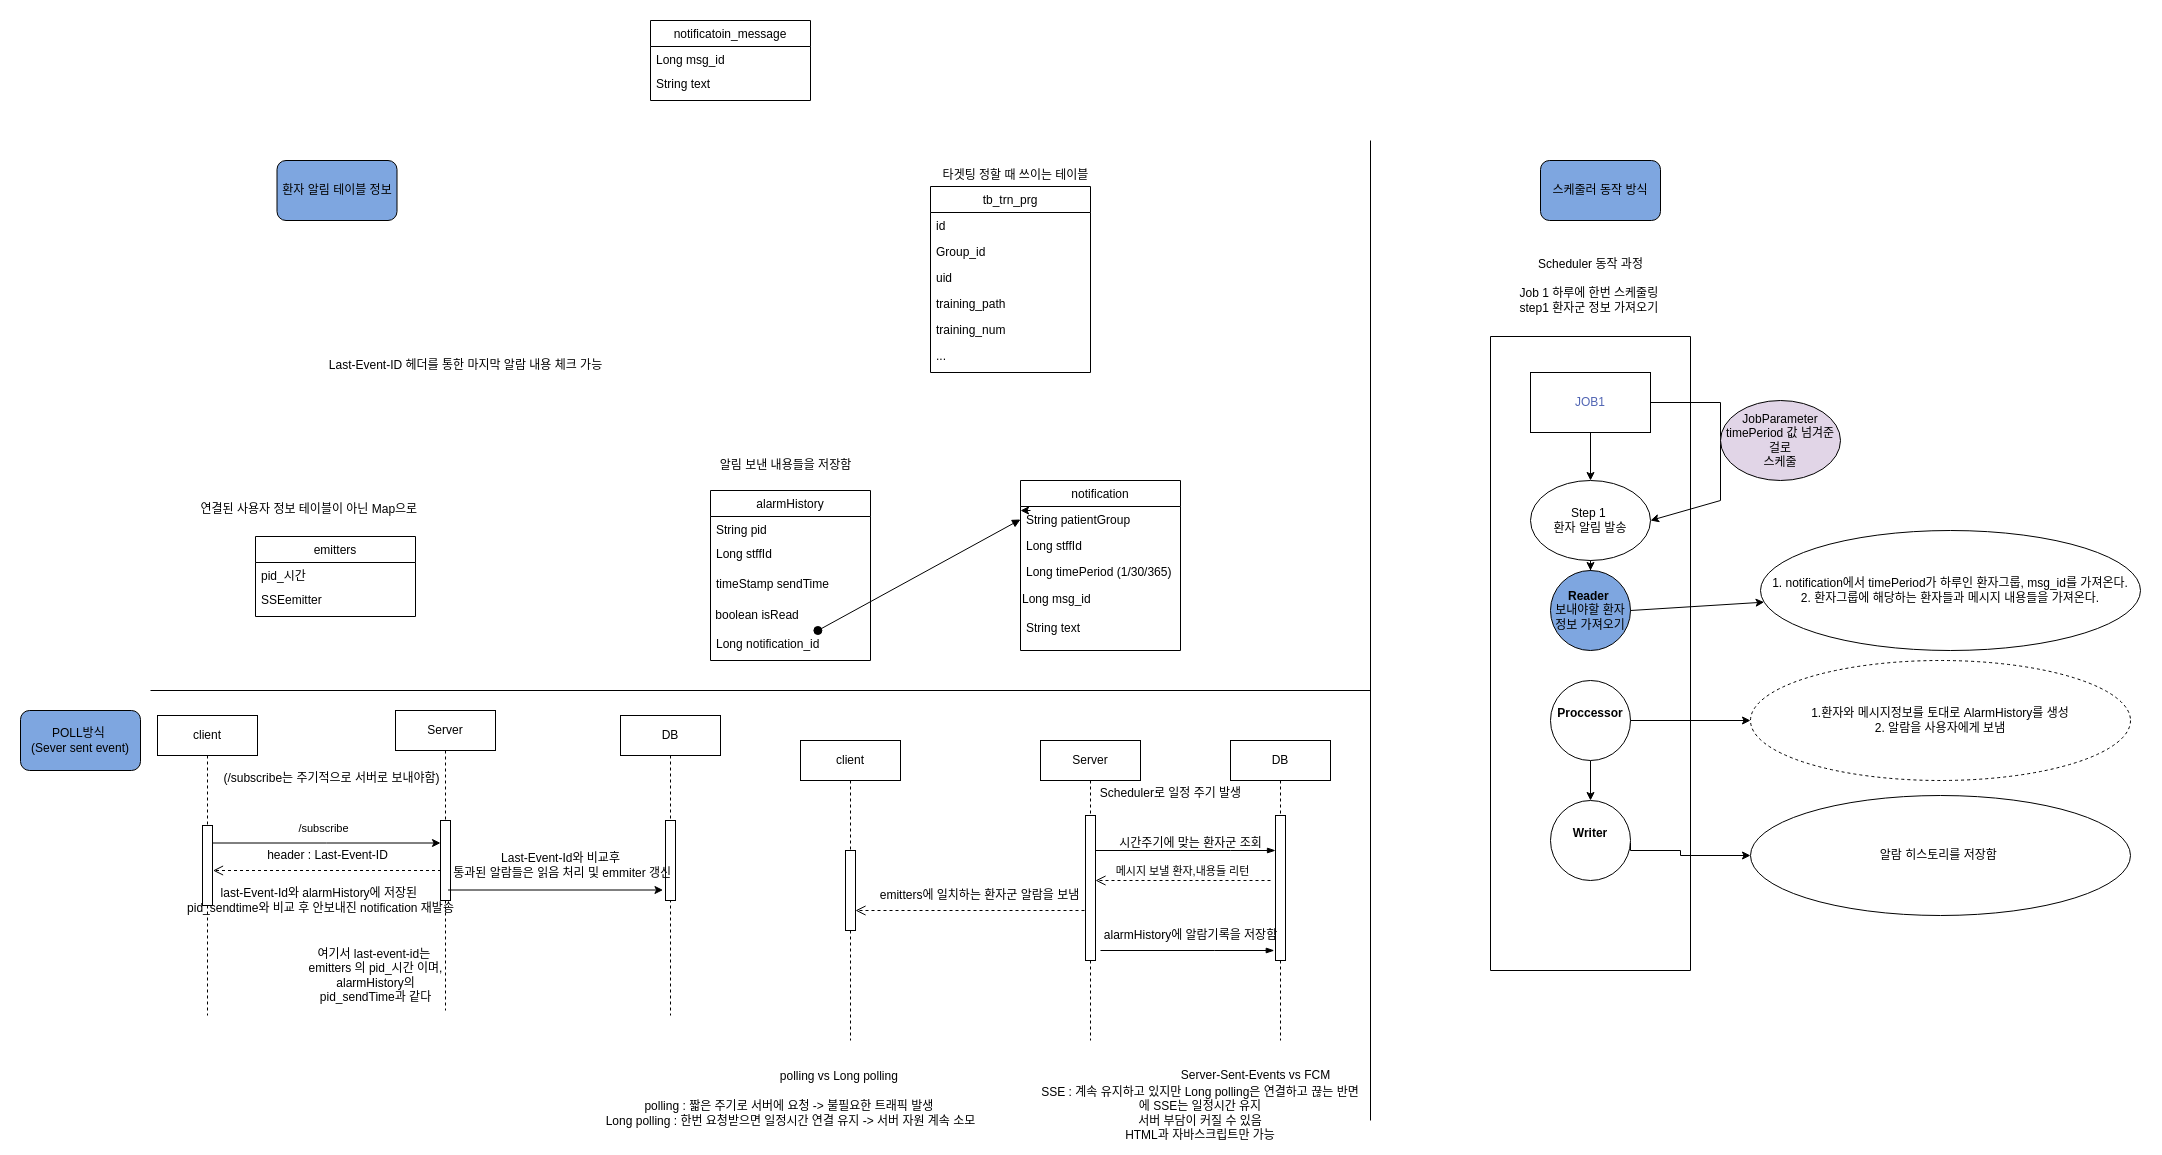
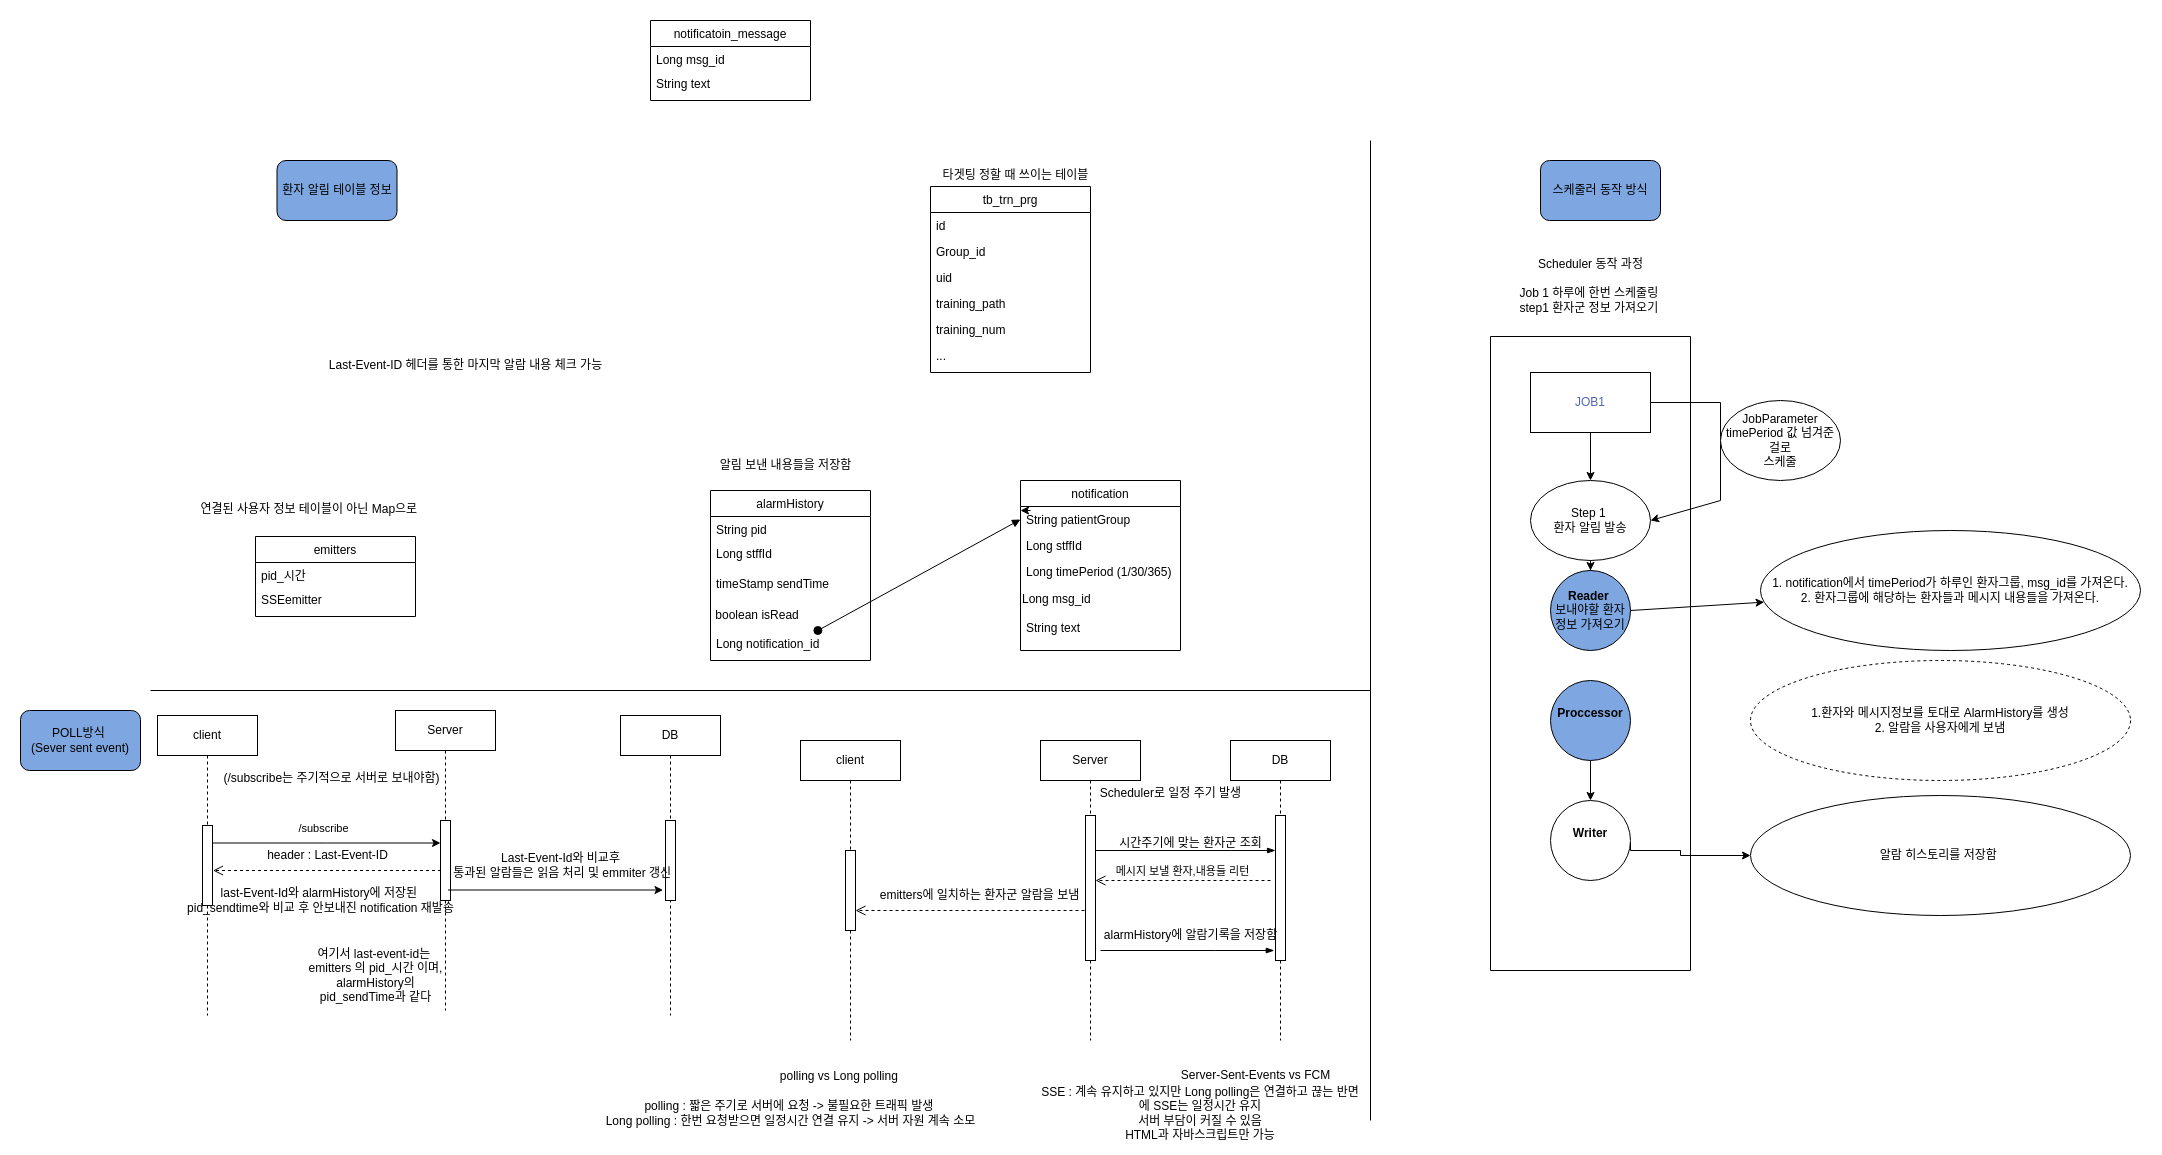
(1781, 441) -> (1781, 441)
(1591, 721) -> (1591, 721)
(1687, 721) -> none
